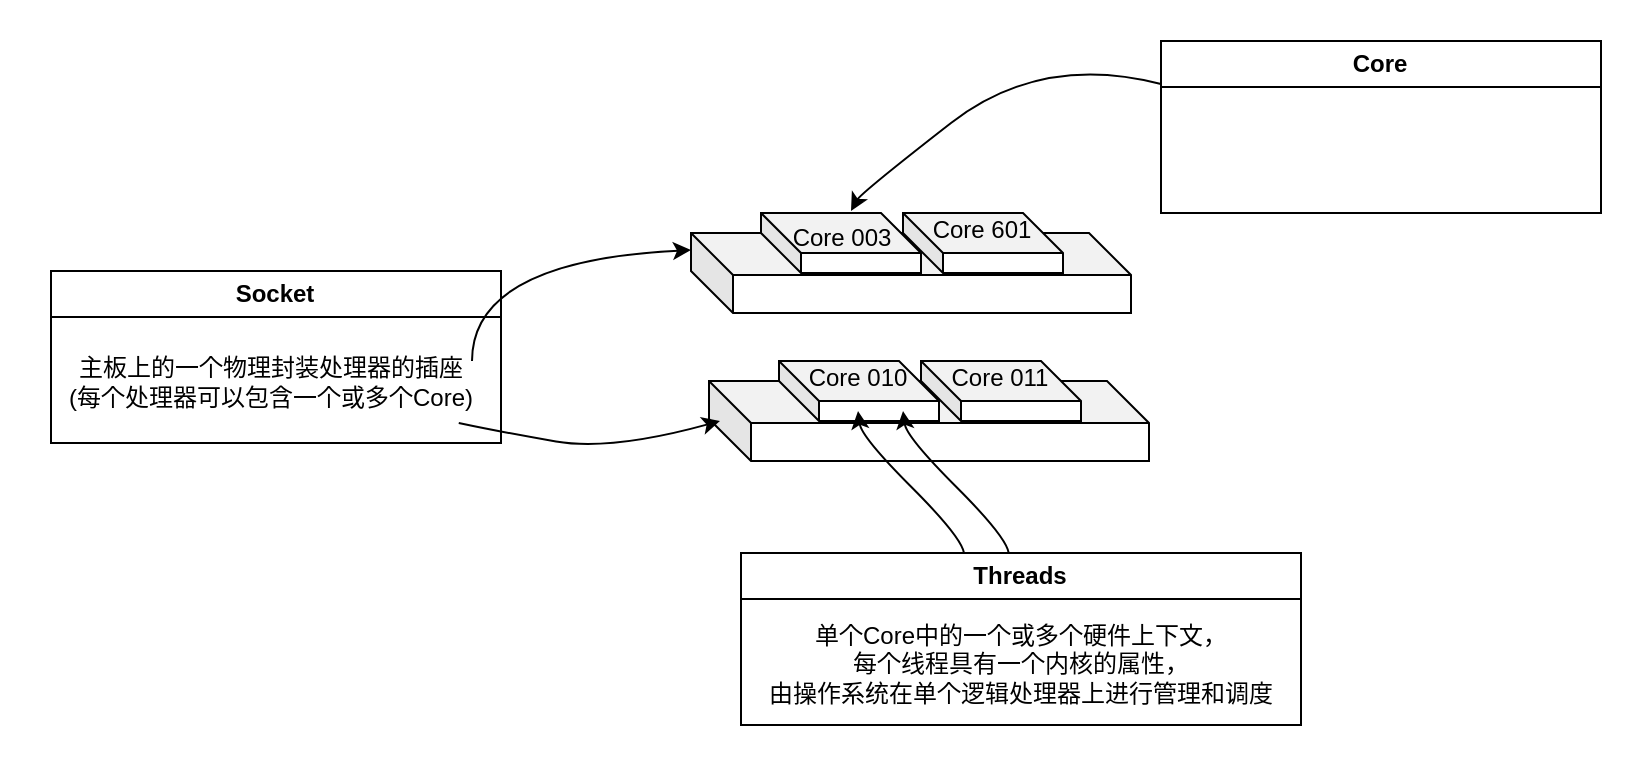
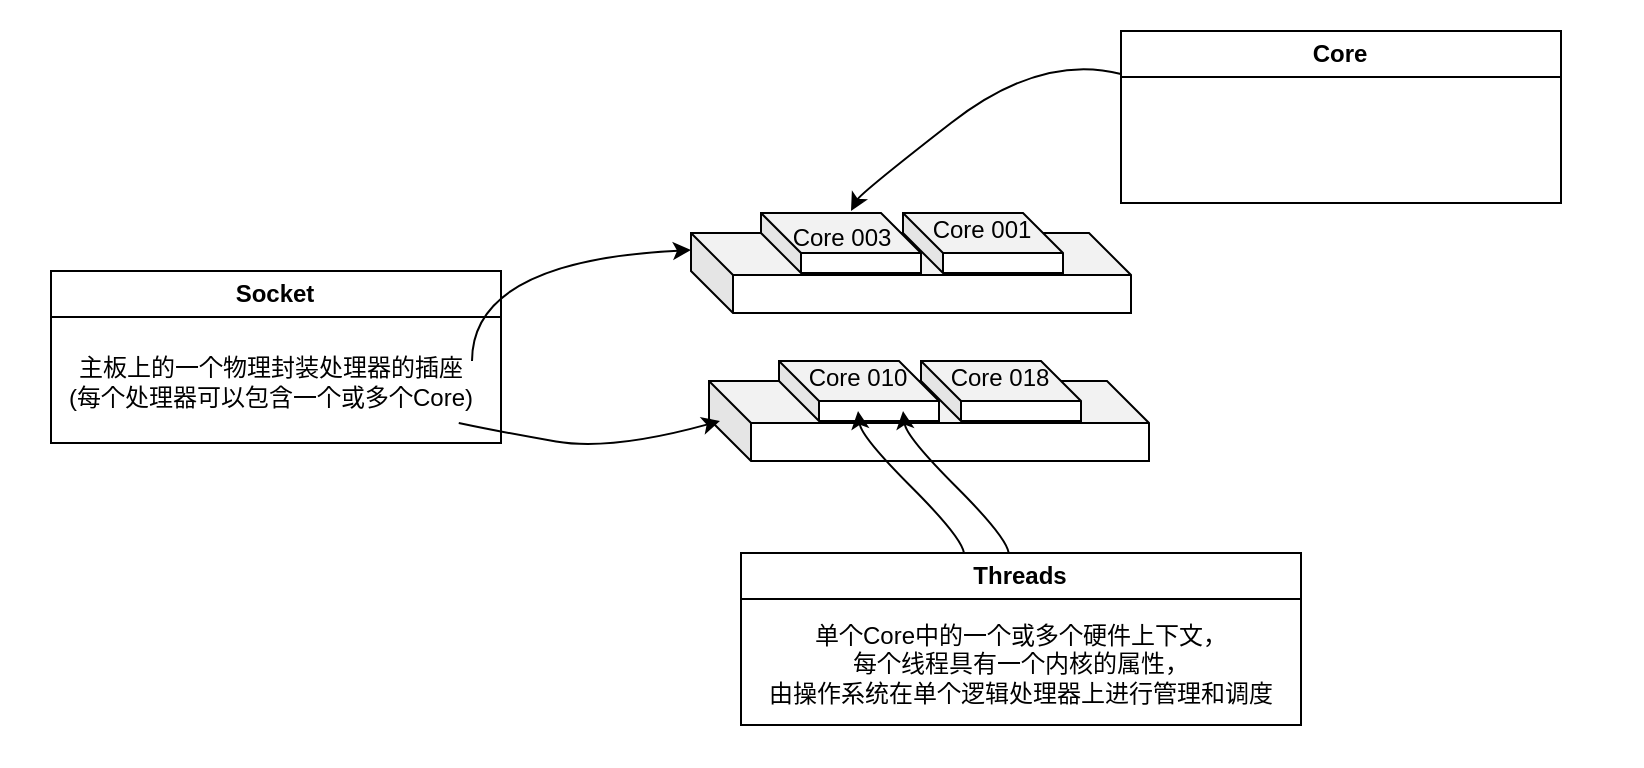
(1381, 127) -> (1341, 117)
(983, 231) -> (983, 231)
(1001, 379) -> (1001, 379)
